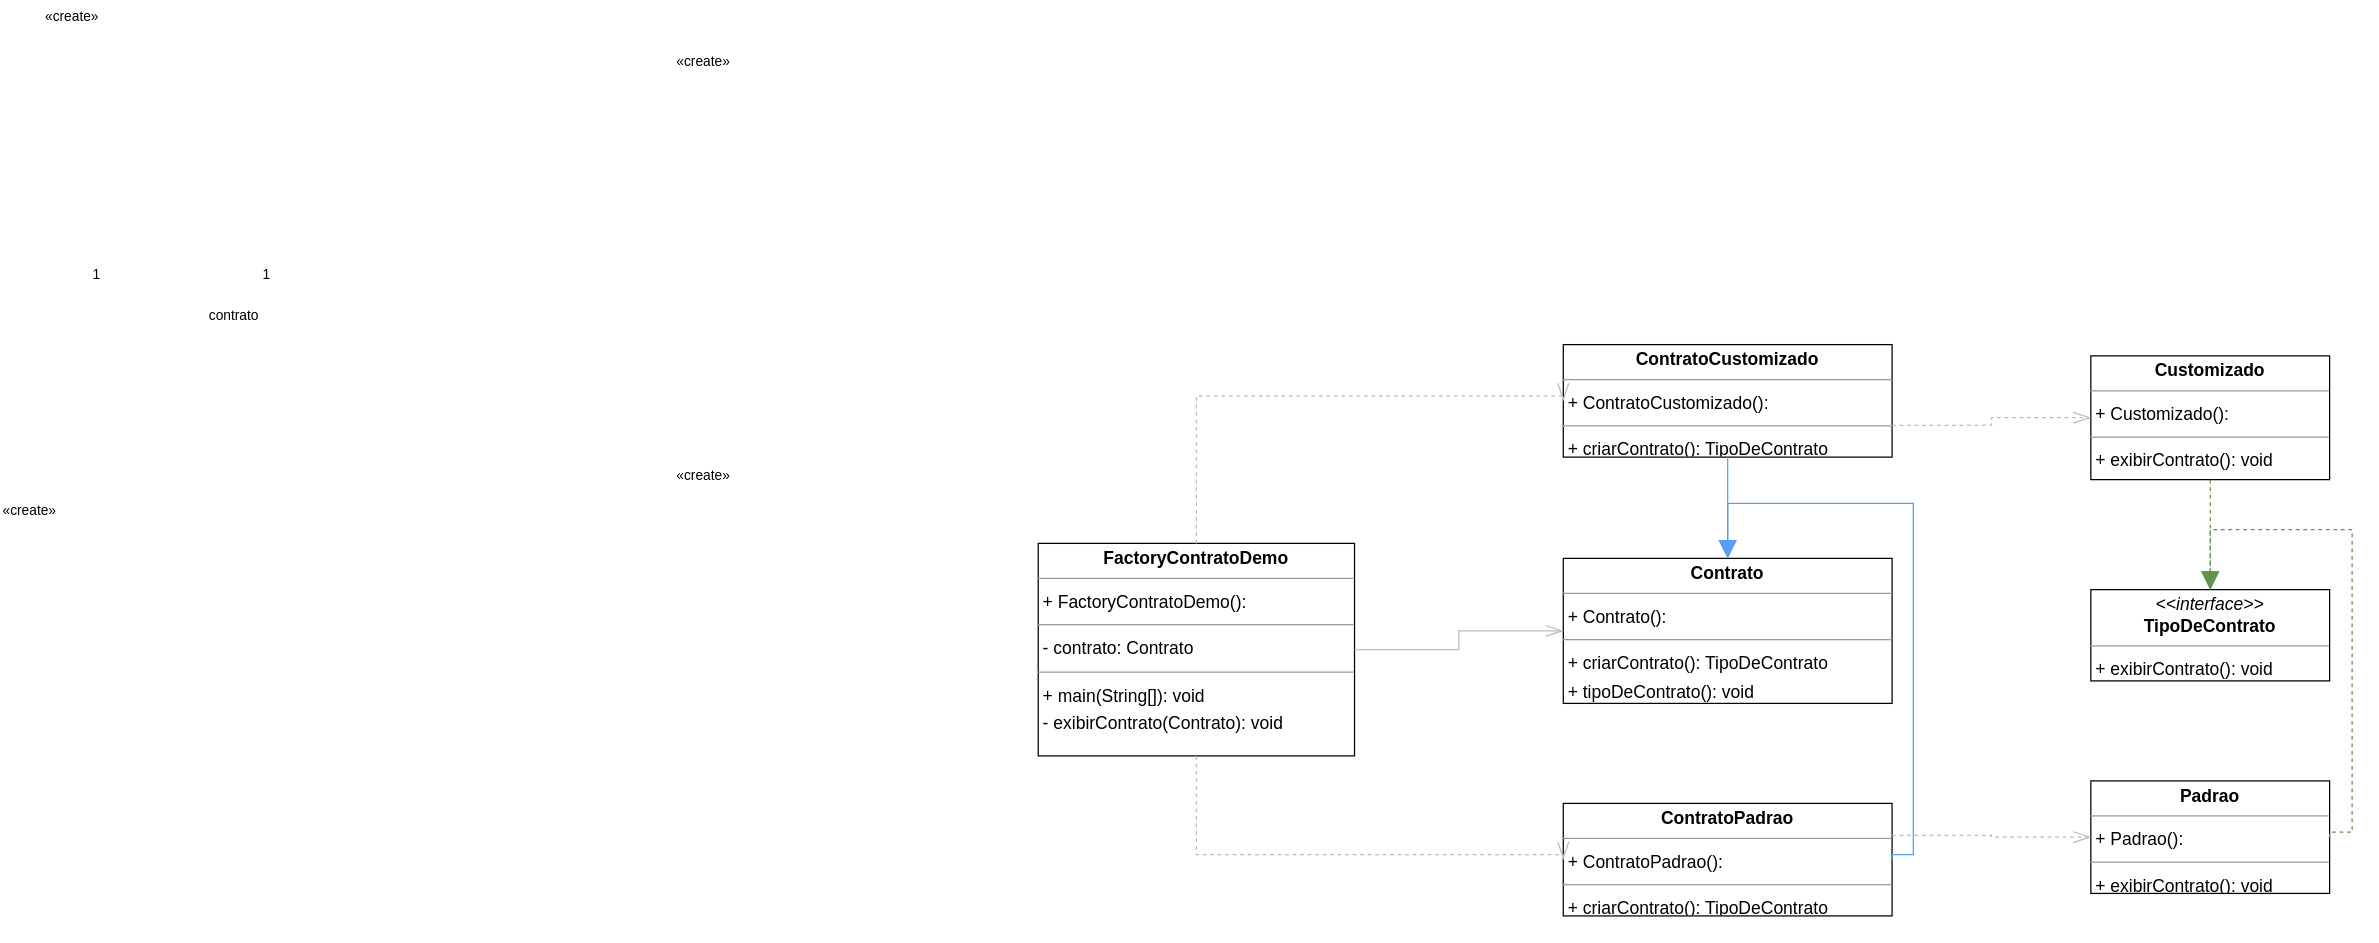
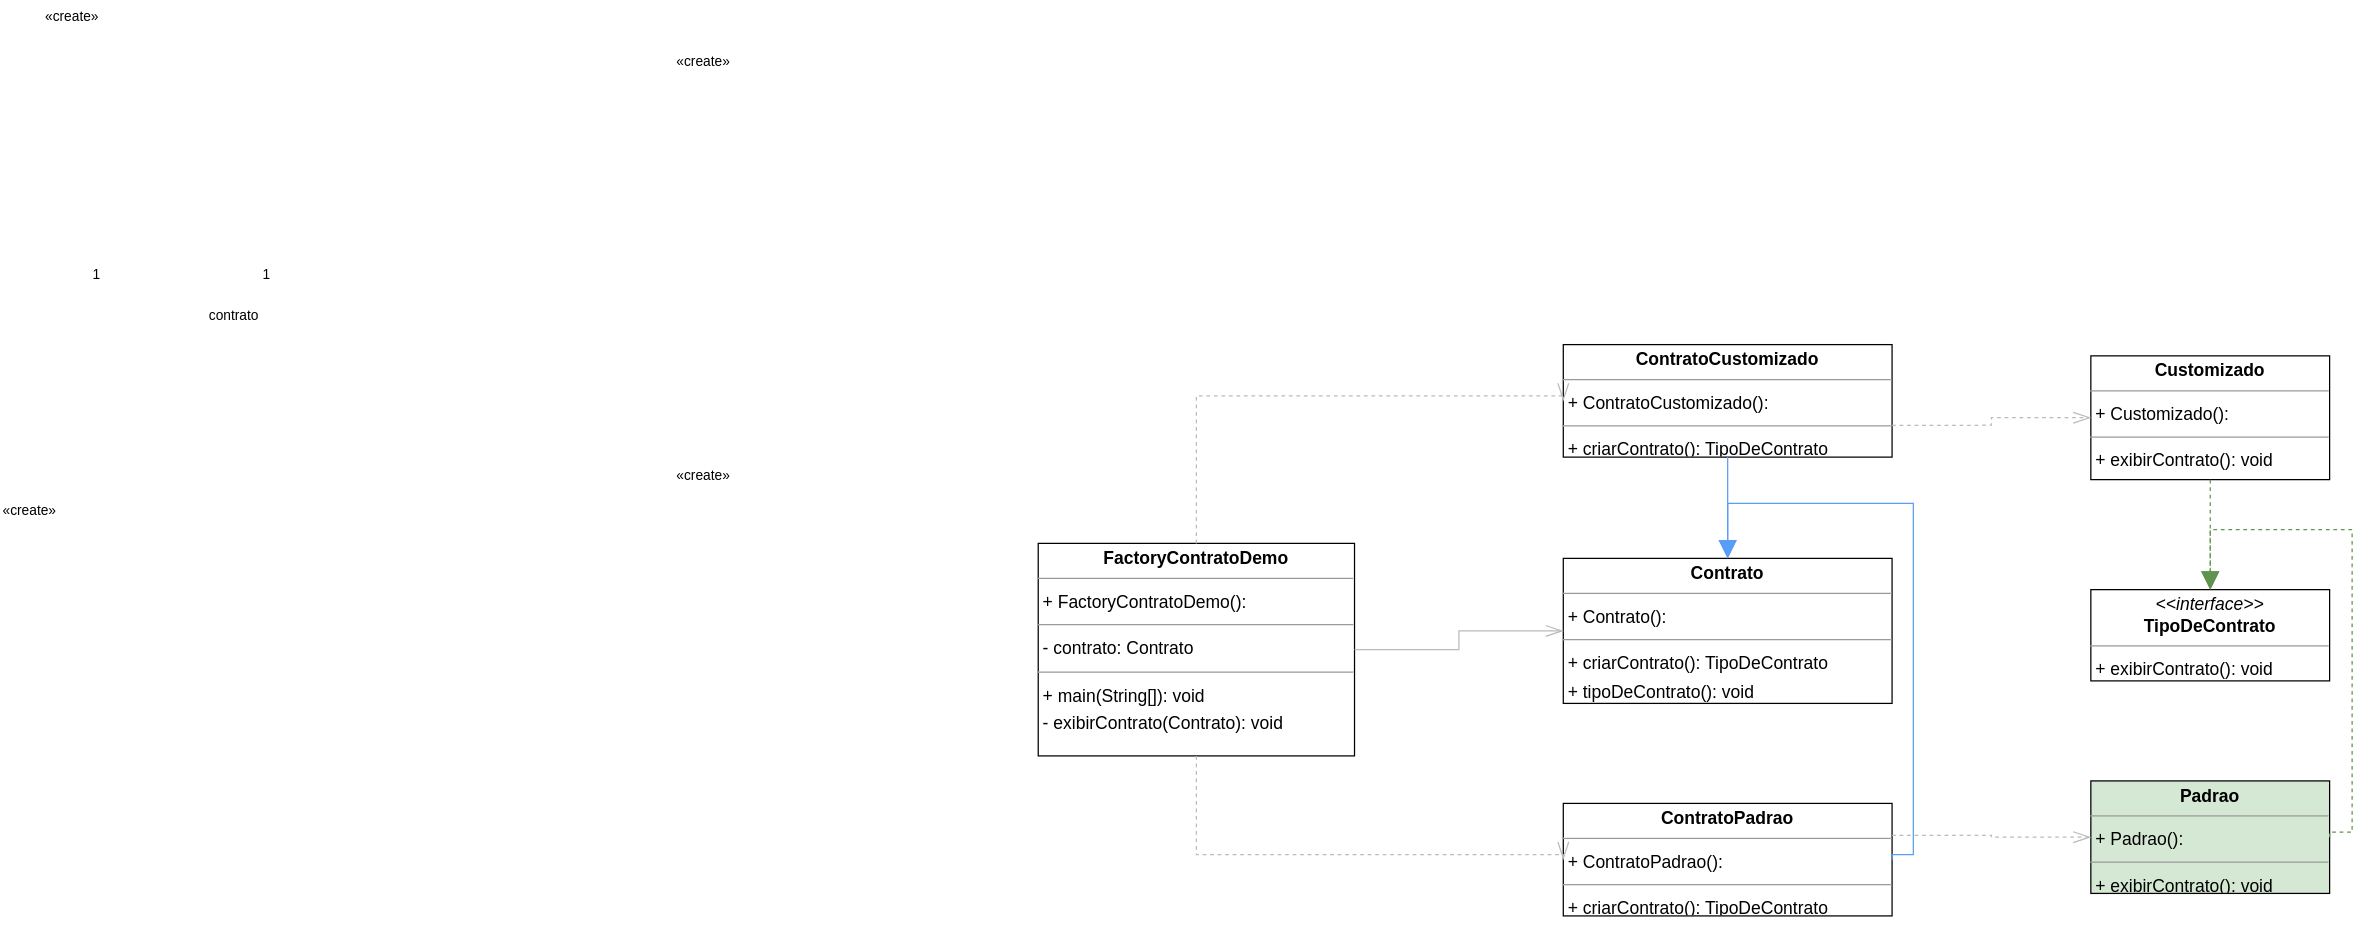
(2210, 837) -> (2210, 837)
